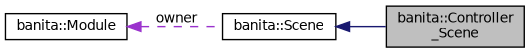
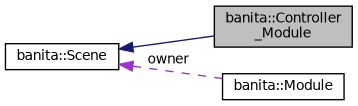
(182, 27) -> (178, 72)
(455, 27) -> (283, 27)
